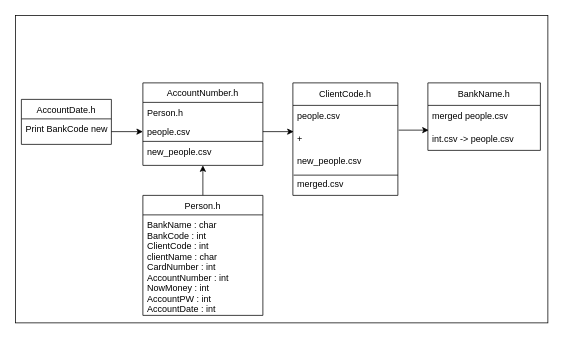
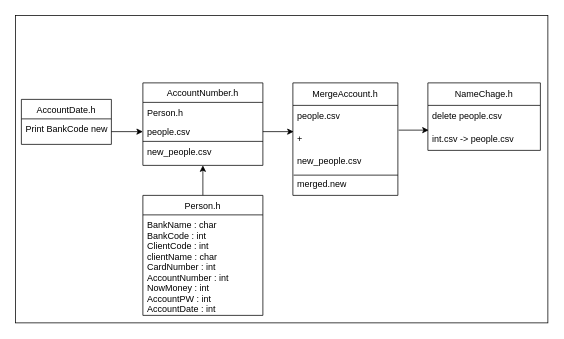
(345, 94) -> (345, 94)
(484, 94) -> (484, 94)
(472, 117) -> (471, 117)
(321, 184) -> (321, 184)
